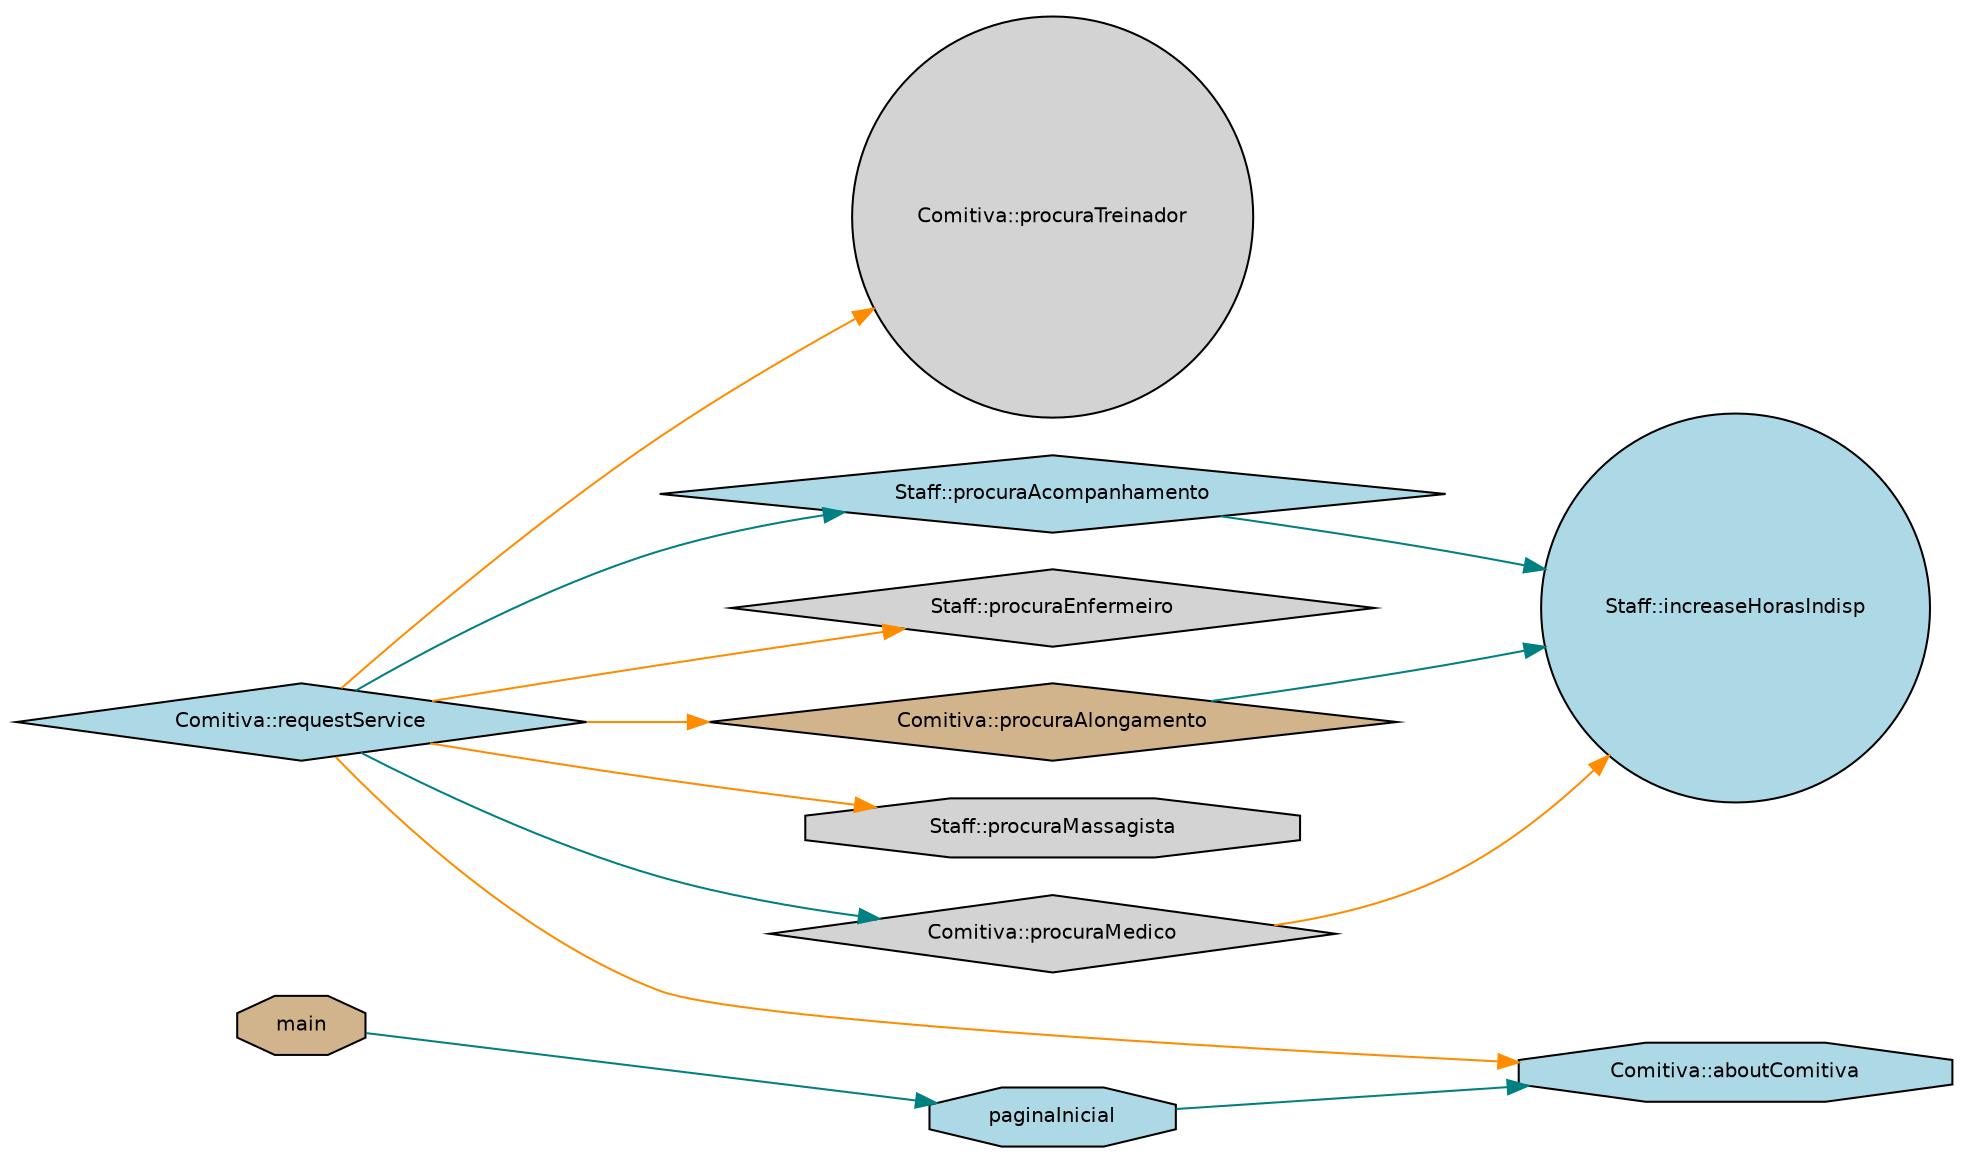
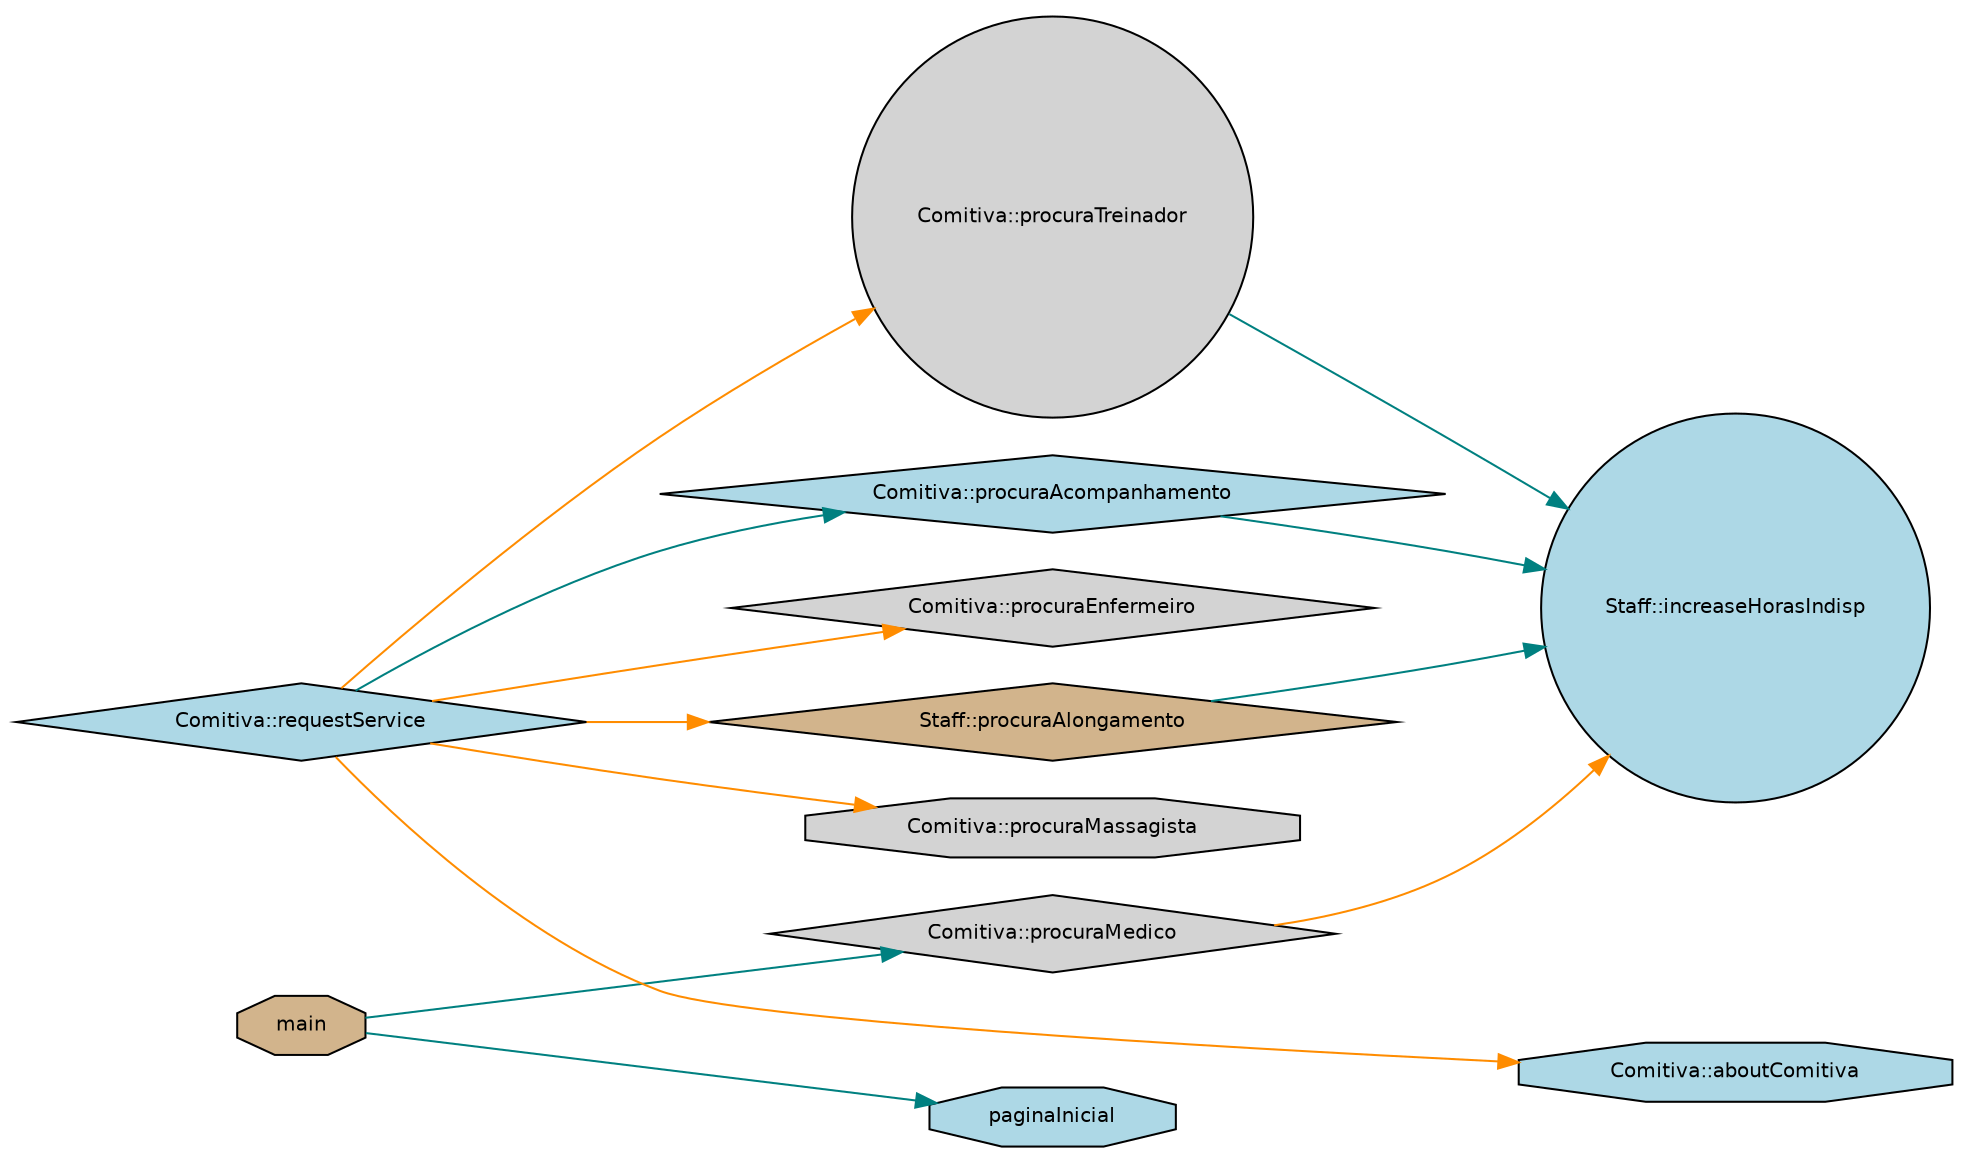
none -> (1390, 405)
(1053, 494) -> (1053, 494)
(1053, 608) -> (1053, 608)
(1053, 722) -> (1053, 722)
(1053, 828) -> (1053, 828)
(602, 858) -> (611, 988)
(1342, 1098) -> none
